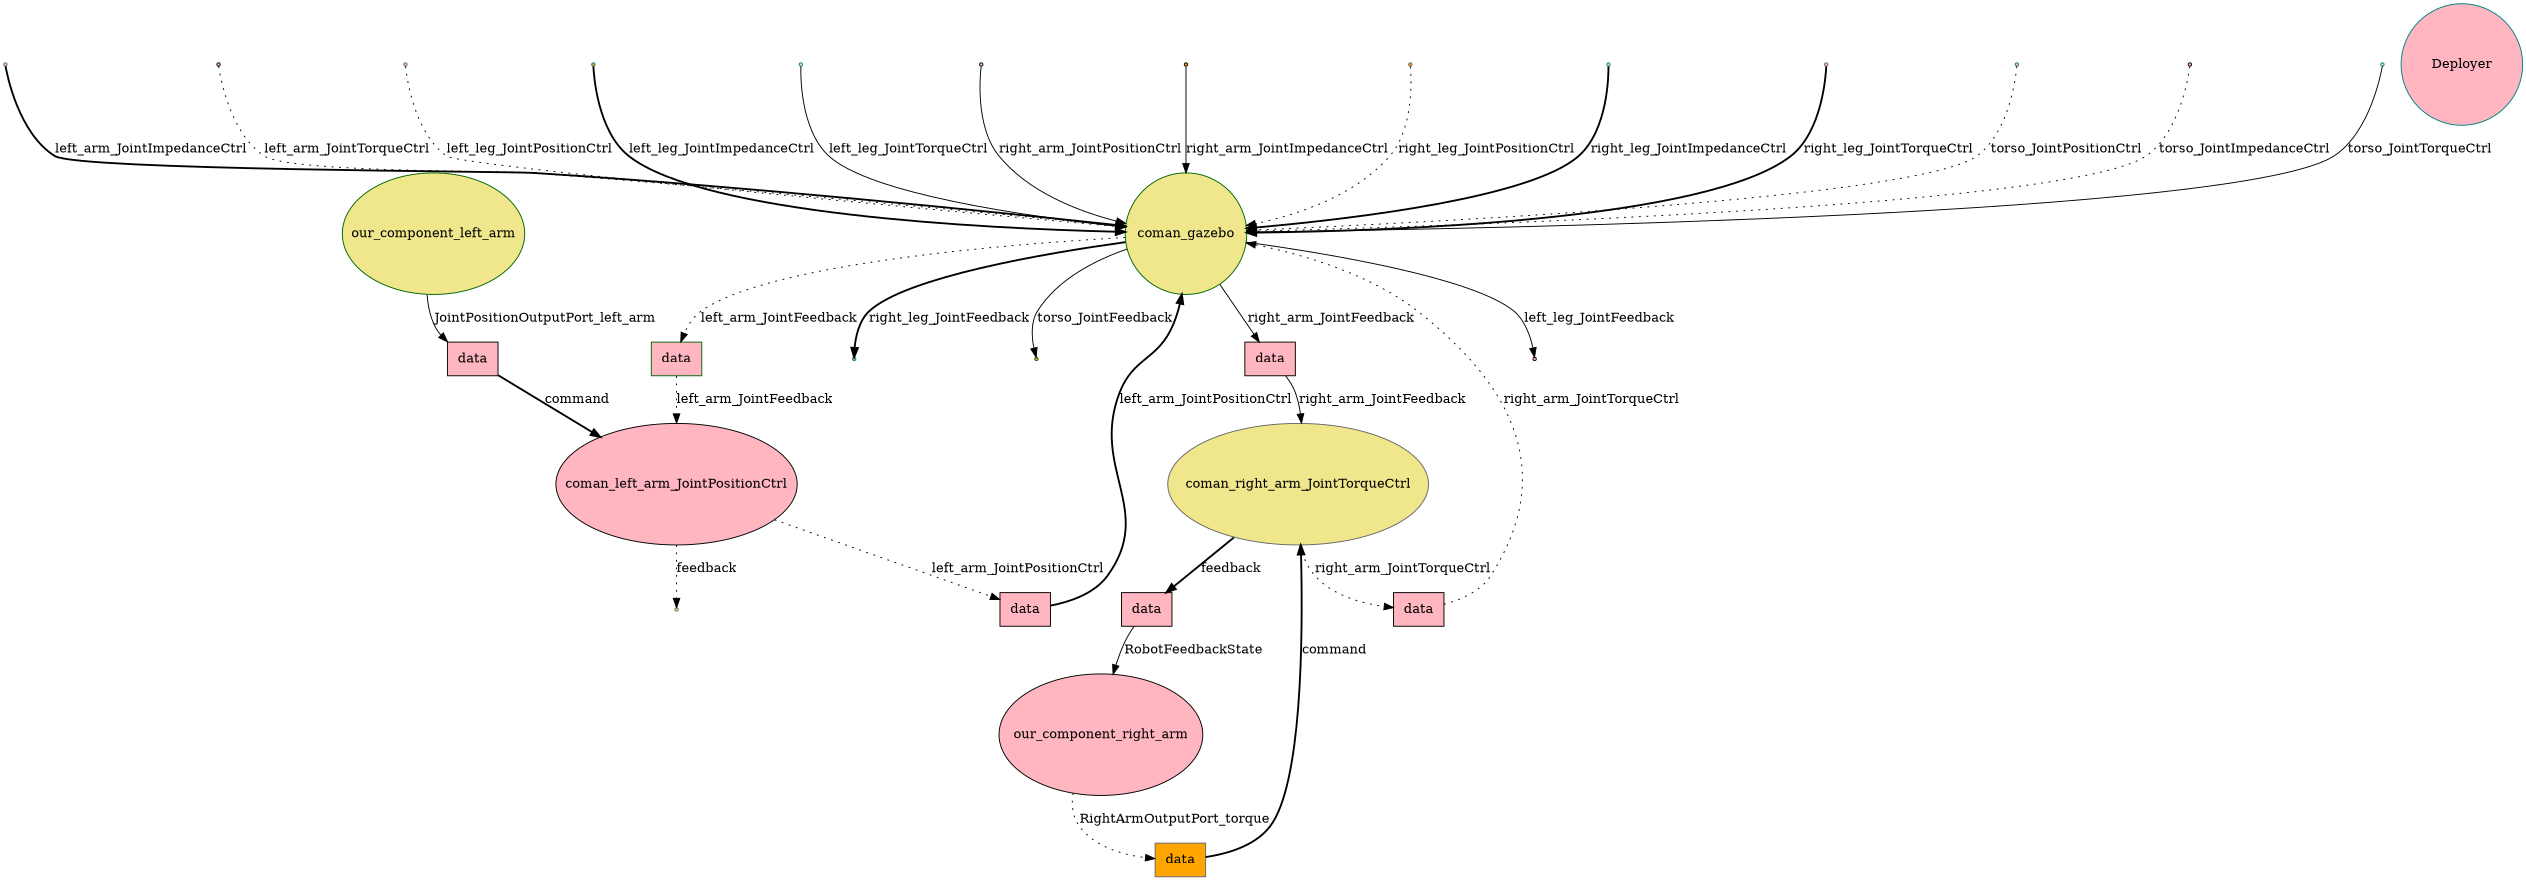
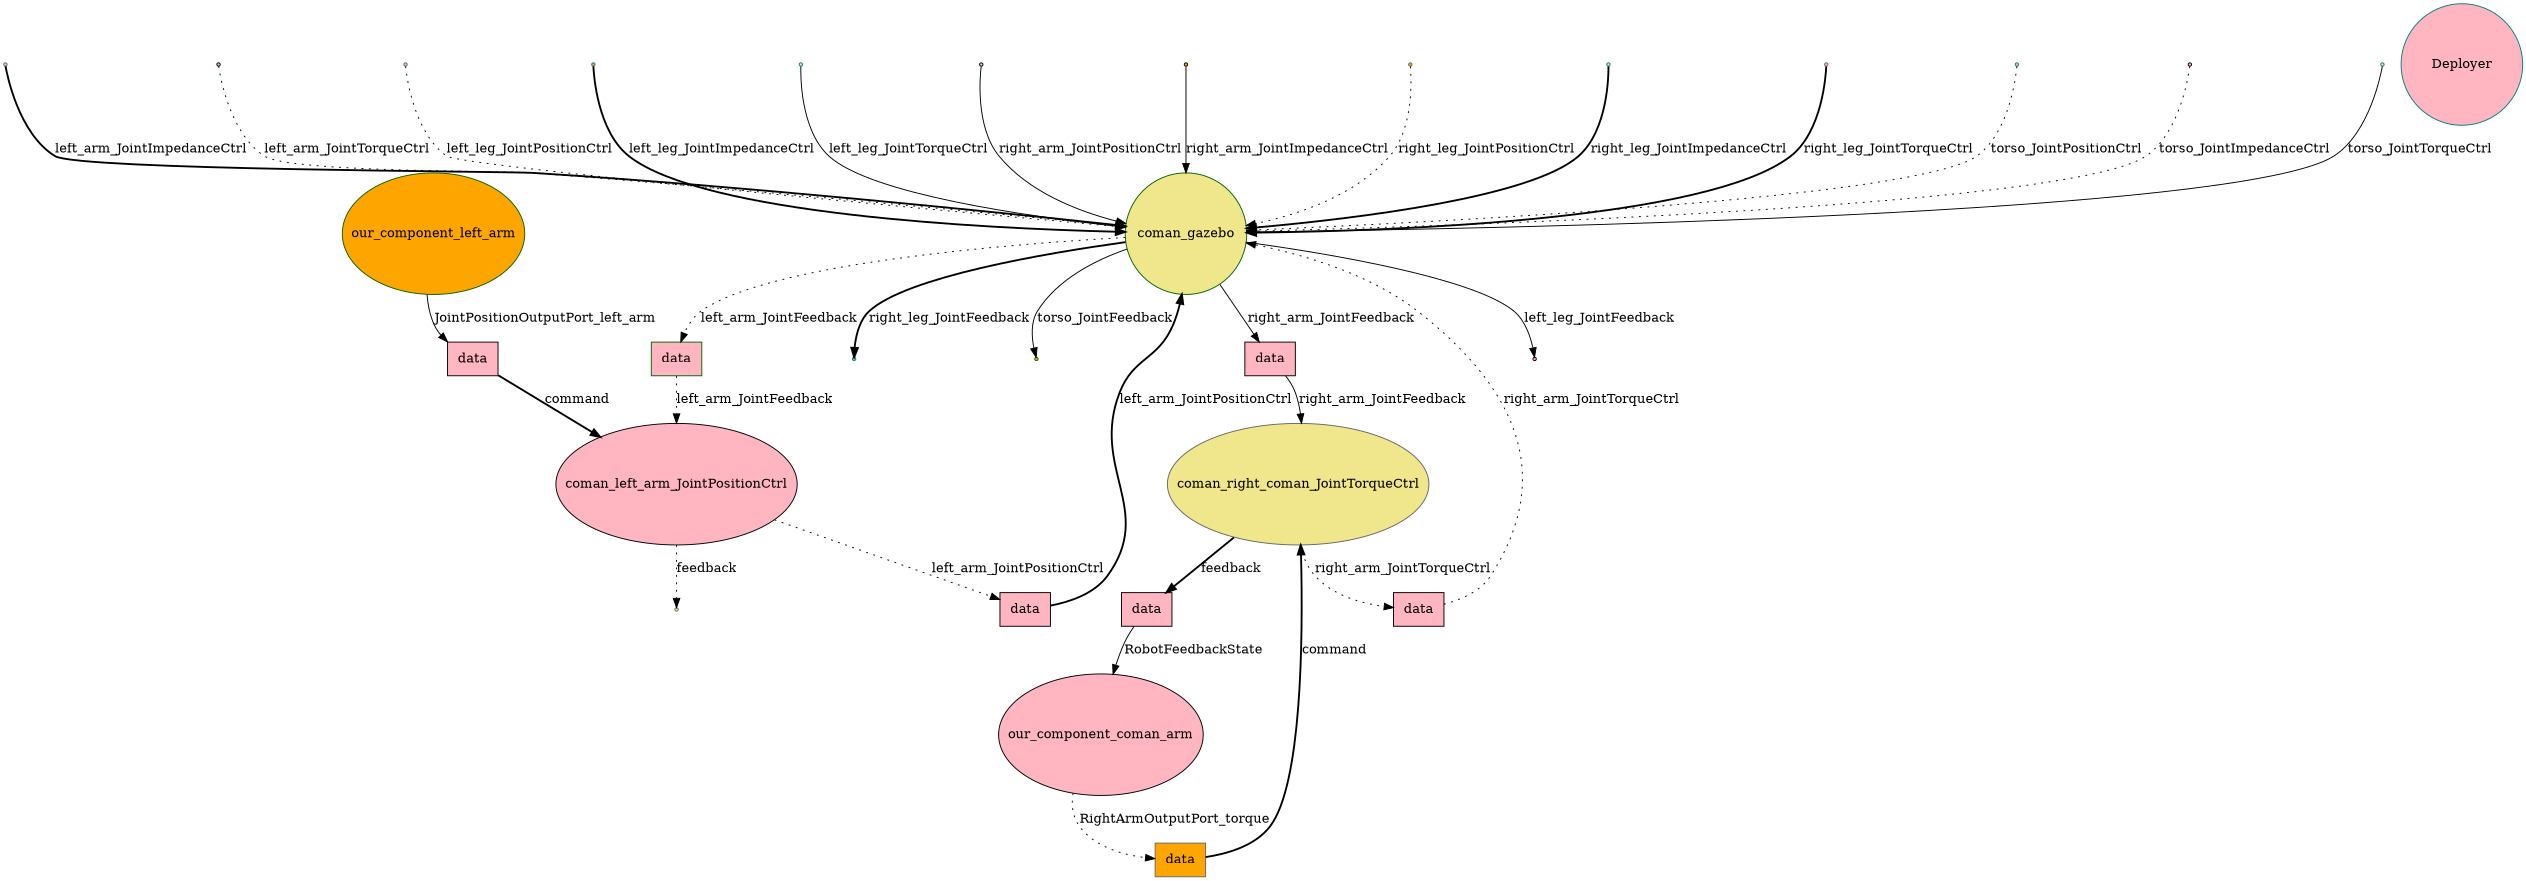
(434, 234) -> (434, 234)
(1298, 484) -> (1298, 484)
(1101, 735) -> (1101, 735)
